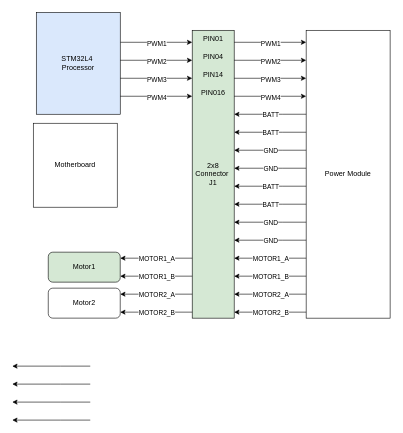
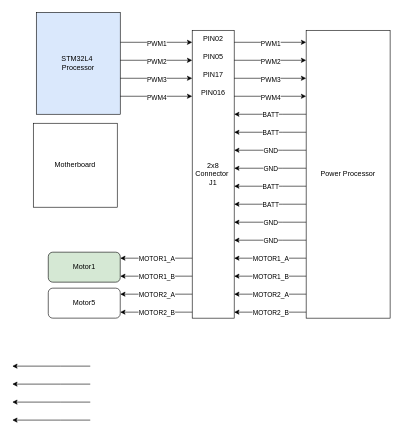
(213, 39) -> (213, 39)
(213, 57) -> (213, 57)
(213, 75) -> (213, 75)
(213, 174) -> (213, 174)
(348, 174) -> (348, 174)
(84, 303) -> (84, 303)
